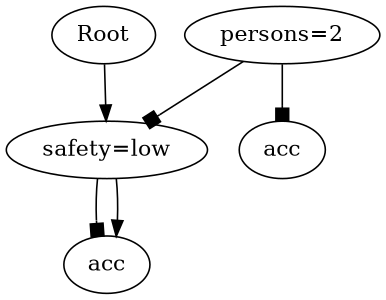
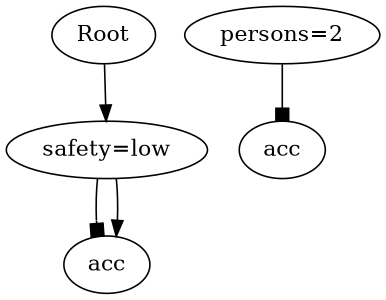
(202, 88) -> none
